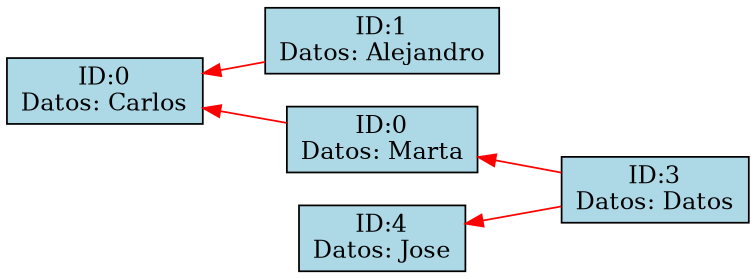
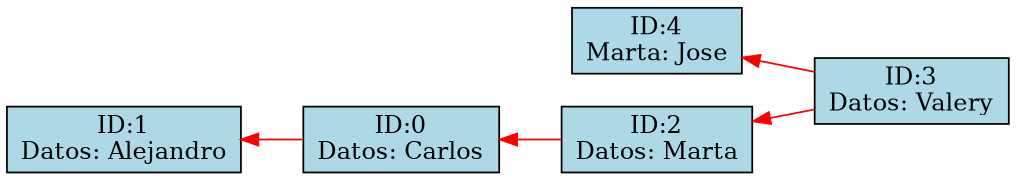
(243, 66) -> (280, 140)
(382, 140) -> (657, 140)
(655, 190) -> (912, 91)
(382, 238) -> (657, 41)
